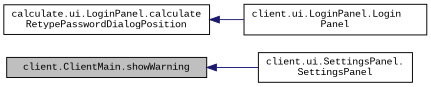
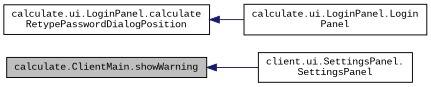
(335, 20) -> (335, 20)
(107, 67) -> (107, 67)
